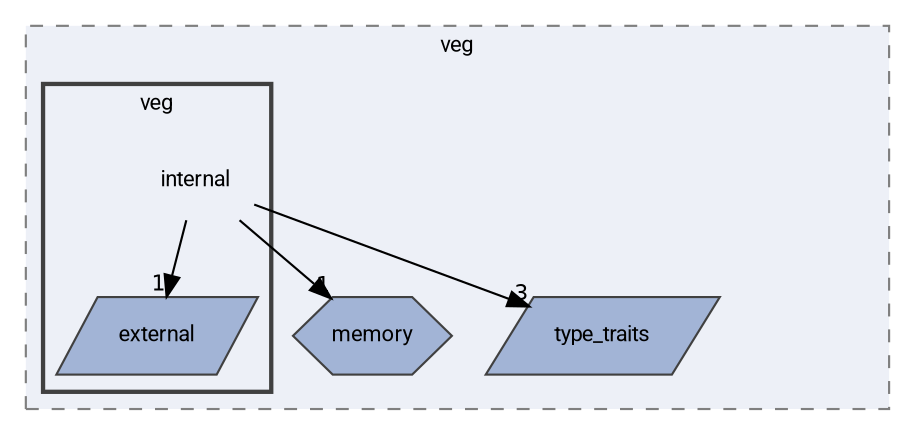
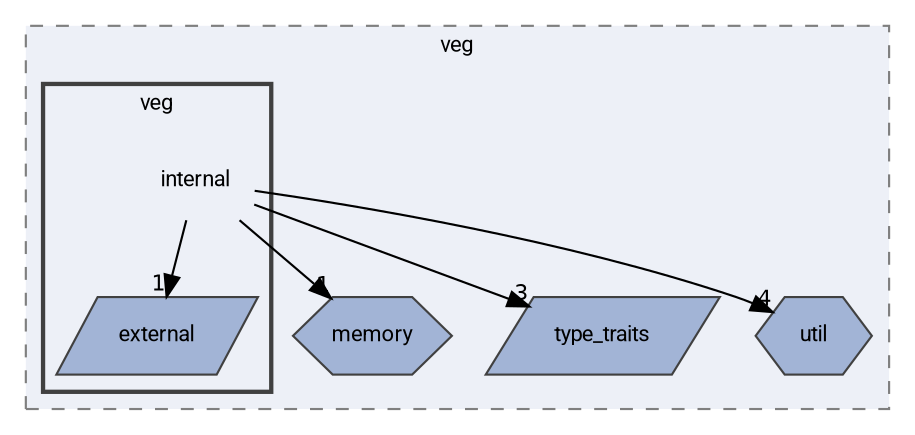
none -> (814, 336)
